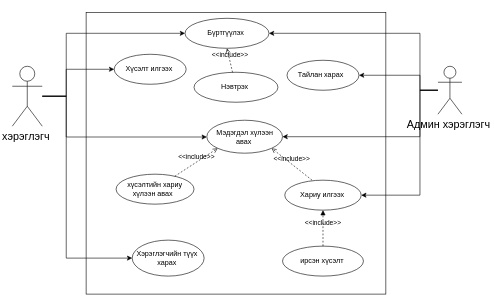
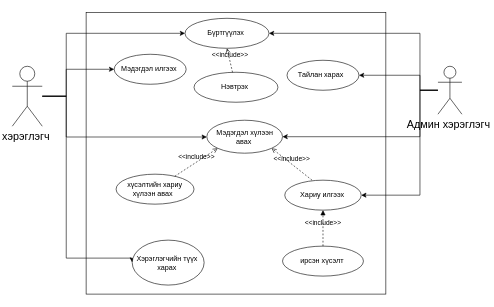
(150, 69) -> (150, 69)
(168, 258) -> (168, 263)
